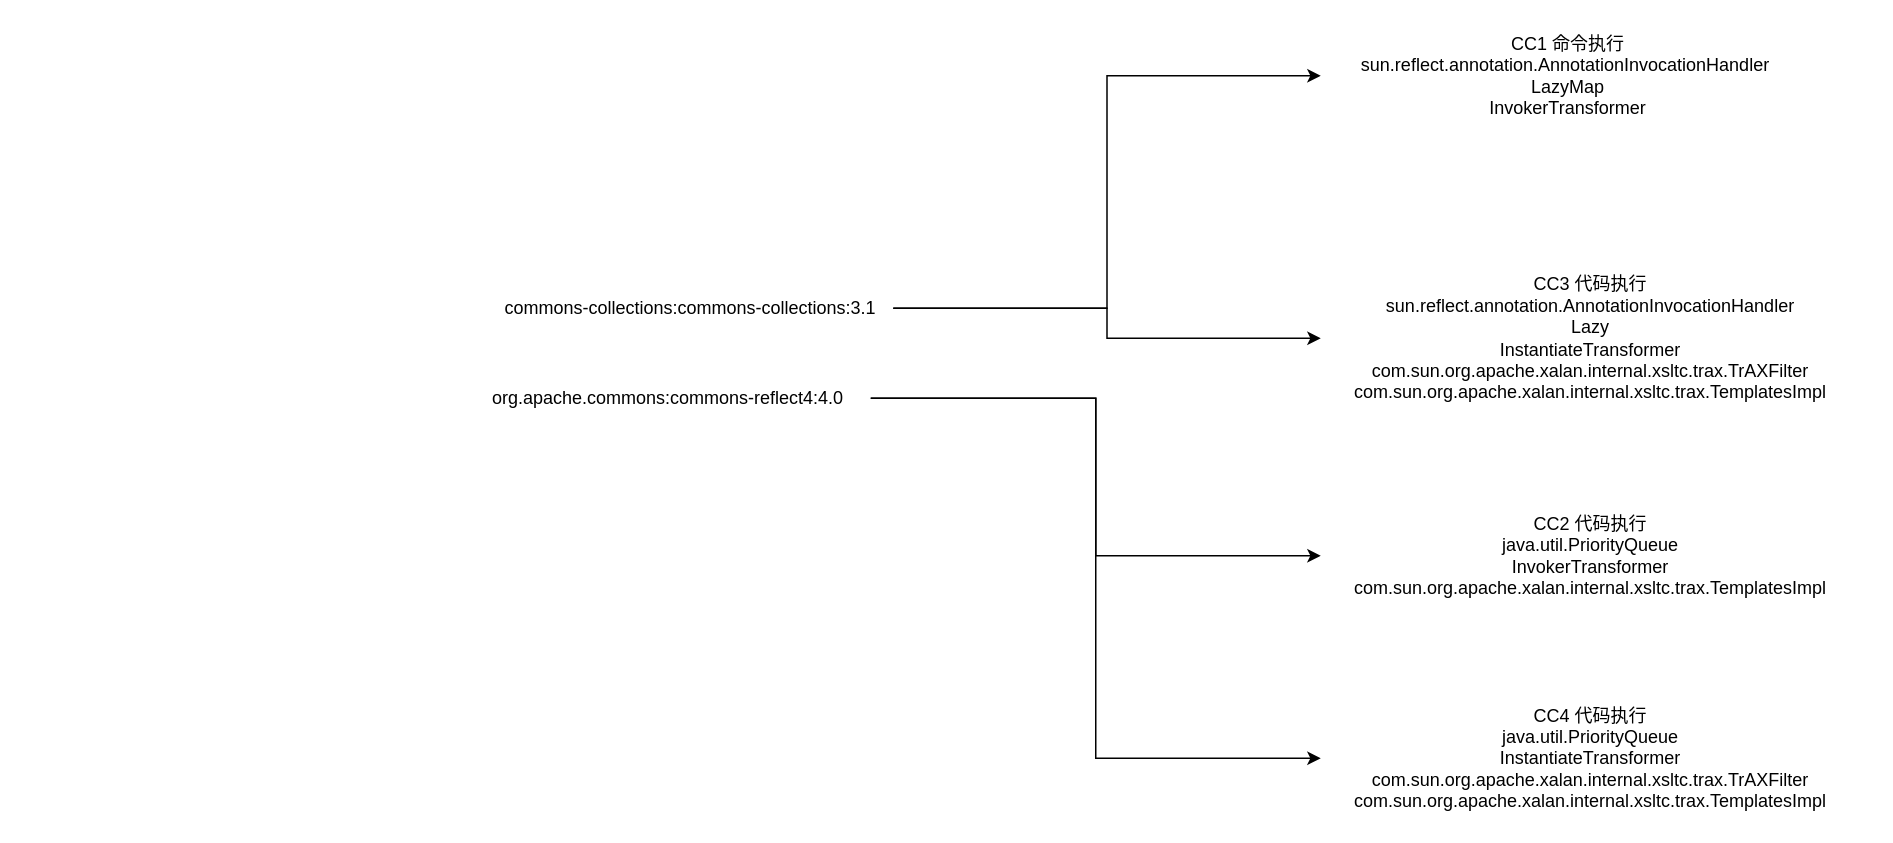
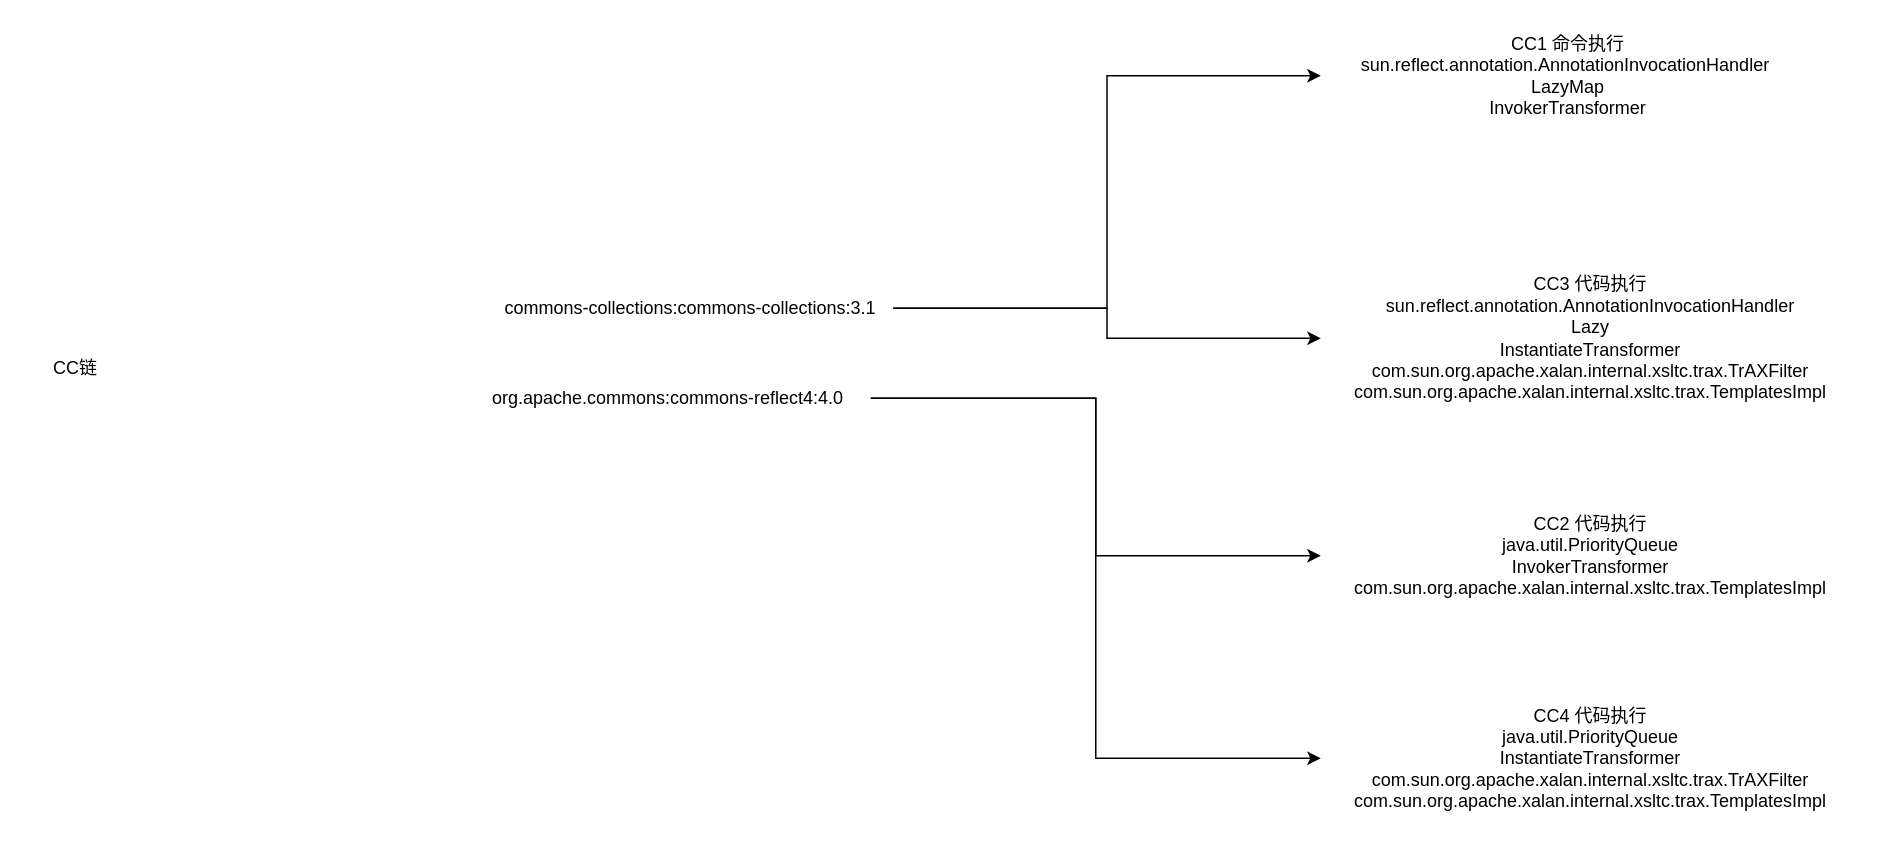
none -> (76, 368)
